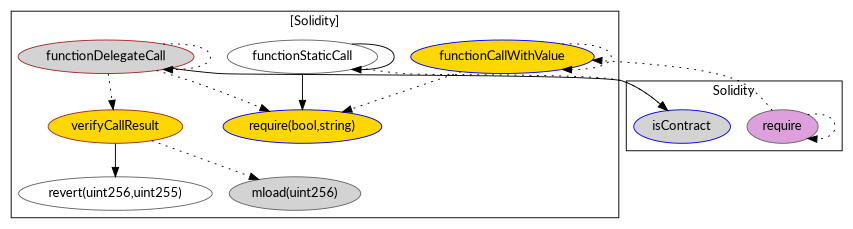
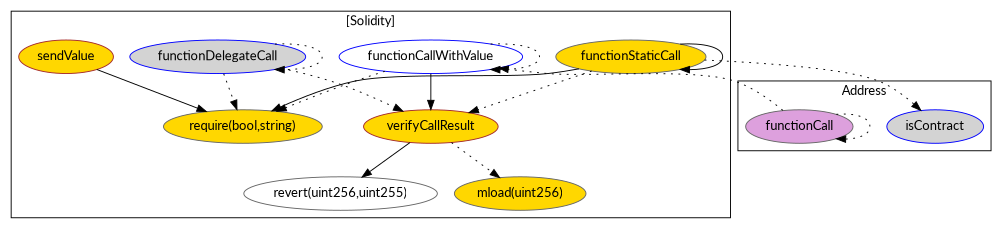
none -> (66, 57)
(106, 57) -> (218, 57)
(302, 57) -> (631, 57)
(502, 57) -> (431, 57)
(357, 75) -> none
none -> (431, 87)
none -> (535, 90)
(734, 92) -> (864, 92)
(302, 127) -> (243, 127)
(783, 127) -> (799, 127)
(295, 194) -> (520, 194)
